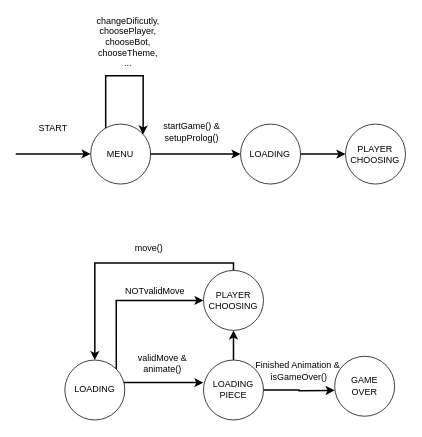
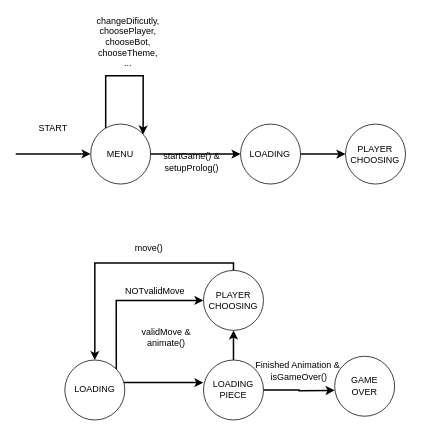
(192, 131) -> (192, 161)
(162, 364) -> (166, 337)
